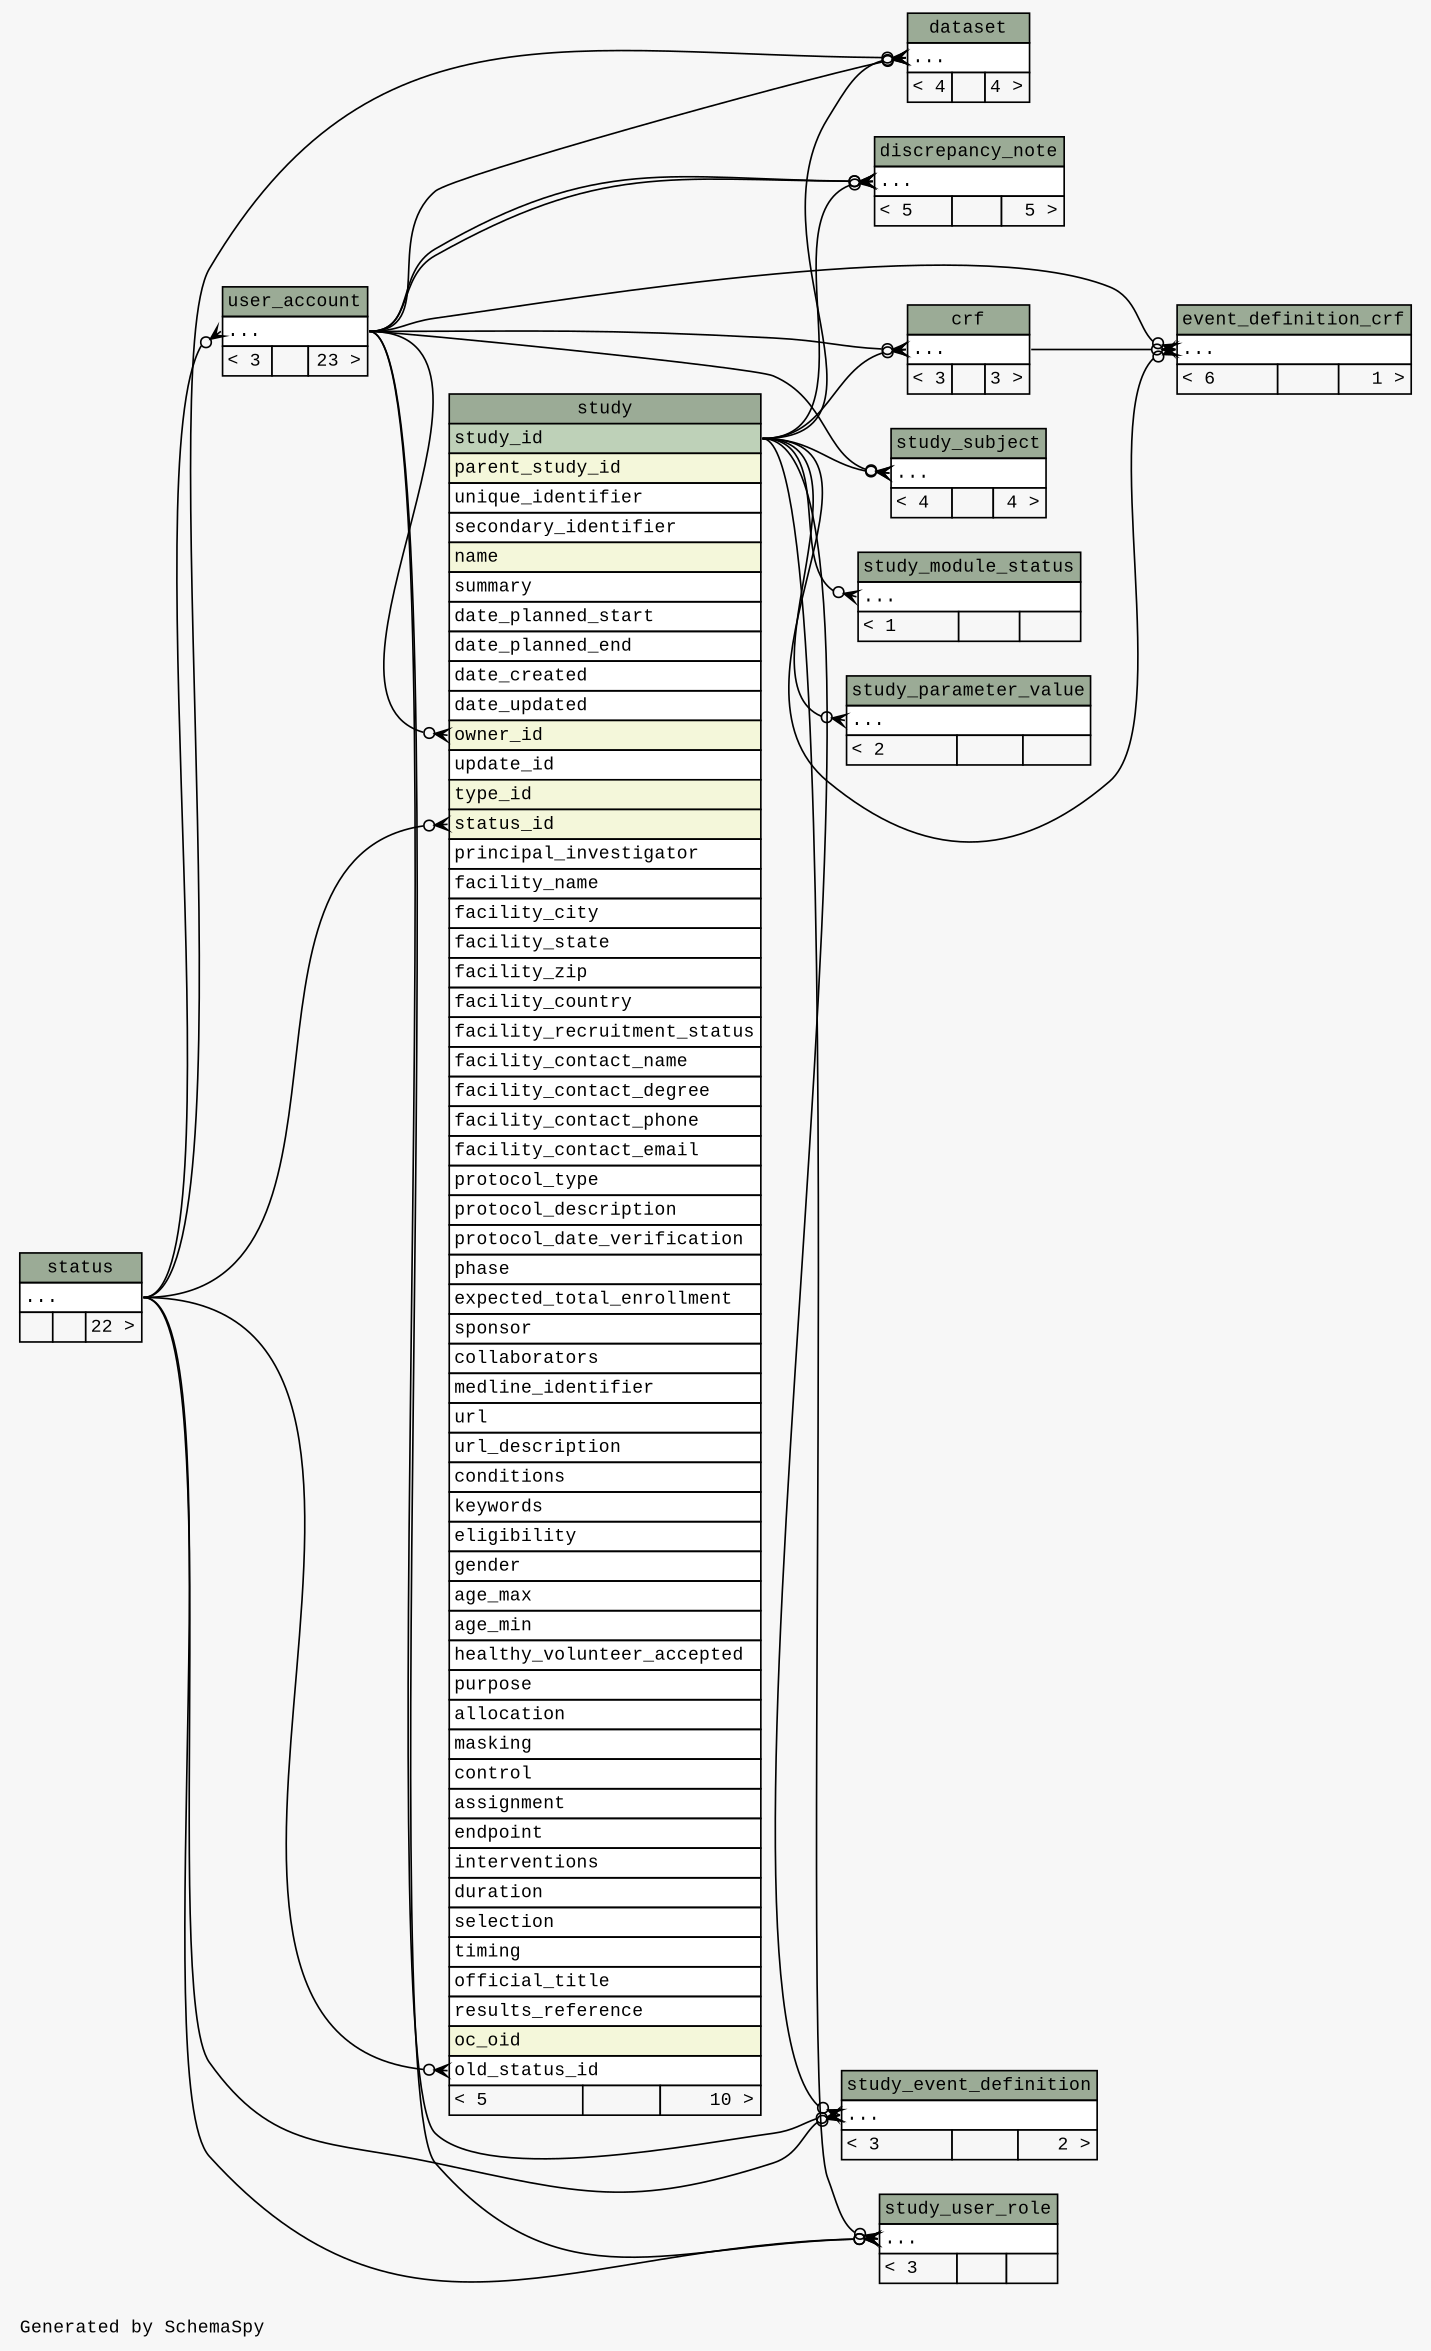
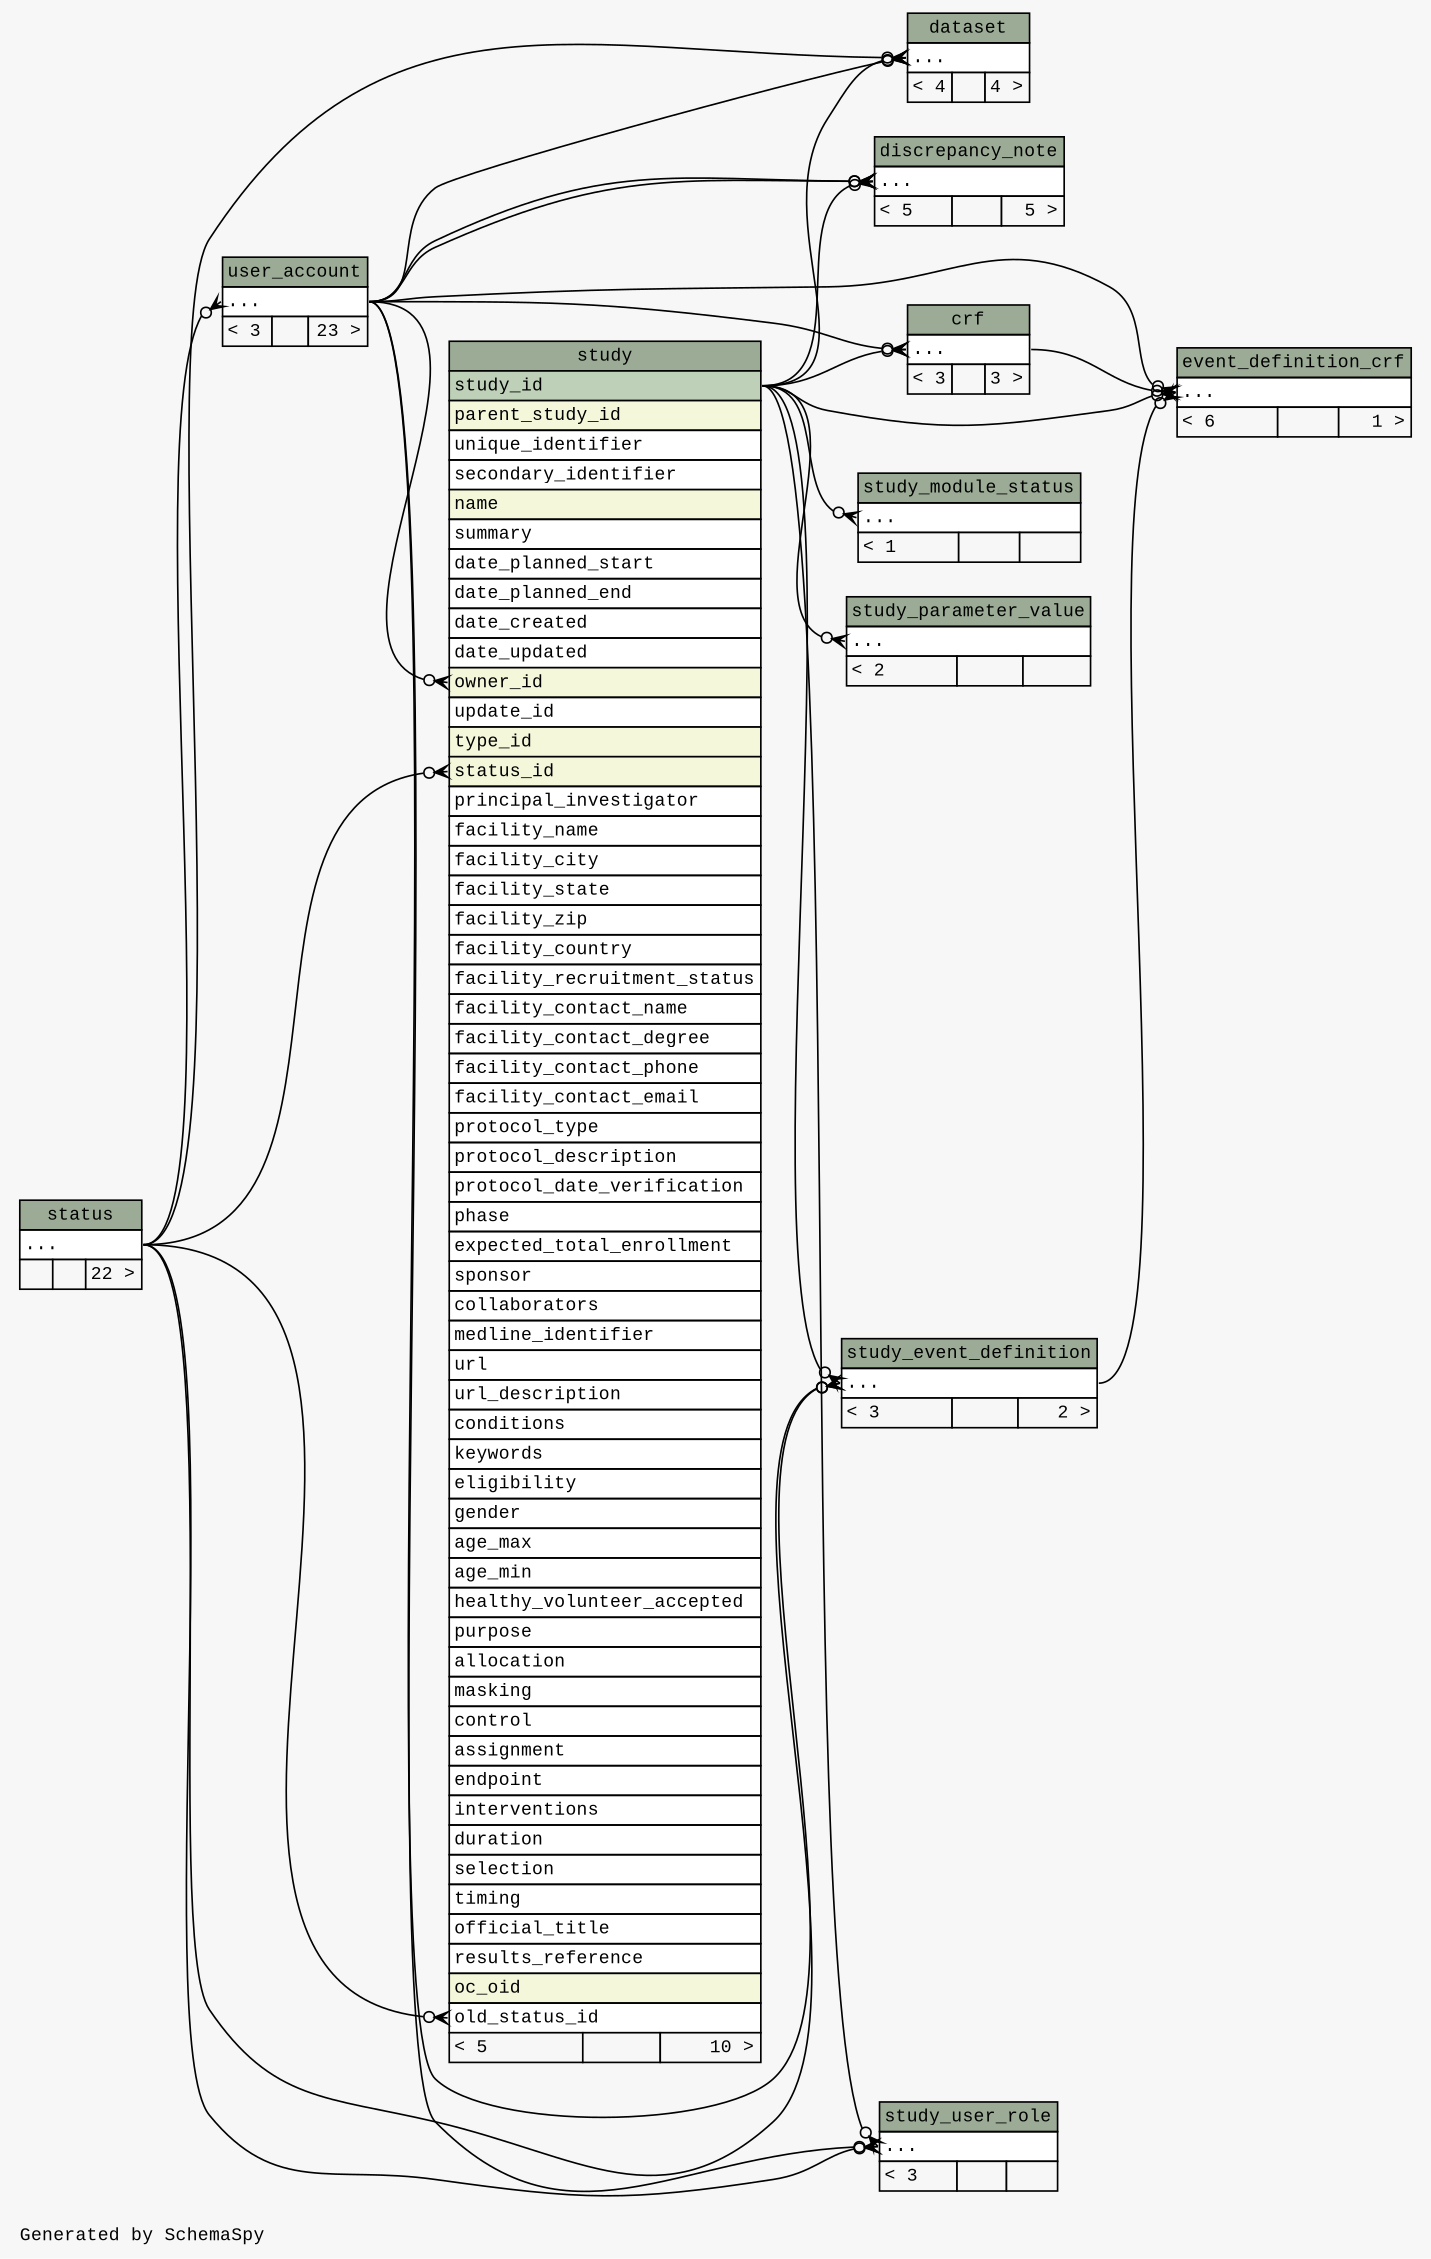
(969, 473) -> none
none -> (1138, 899)
